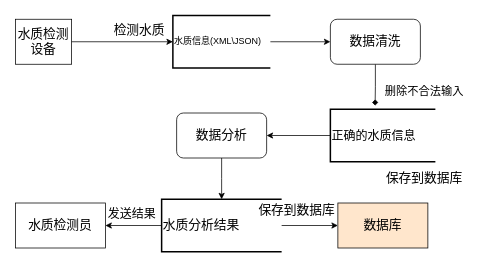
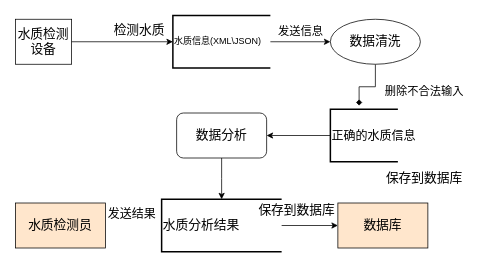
none -> (300, 30)
(375, 42) -> (375, 42)
(383, 135) -> (364, 135)
(60, 225) -> (60, 225)
(134, 225) -> none
